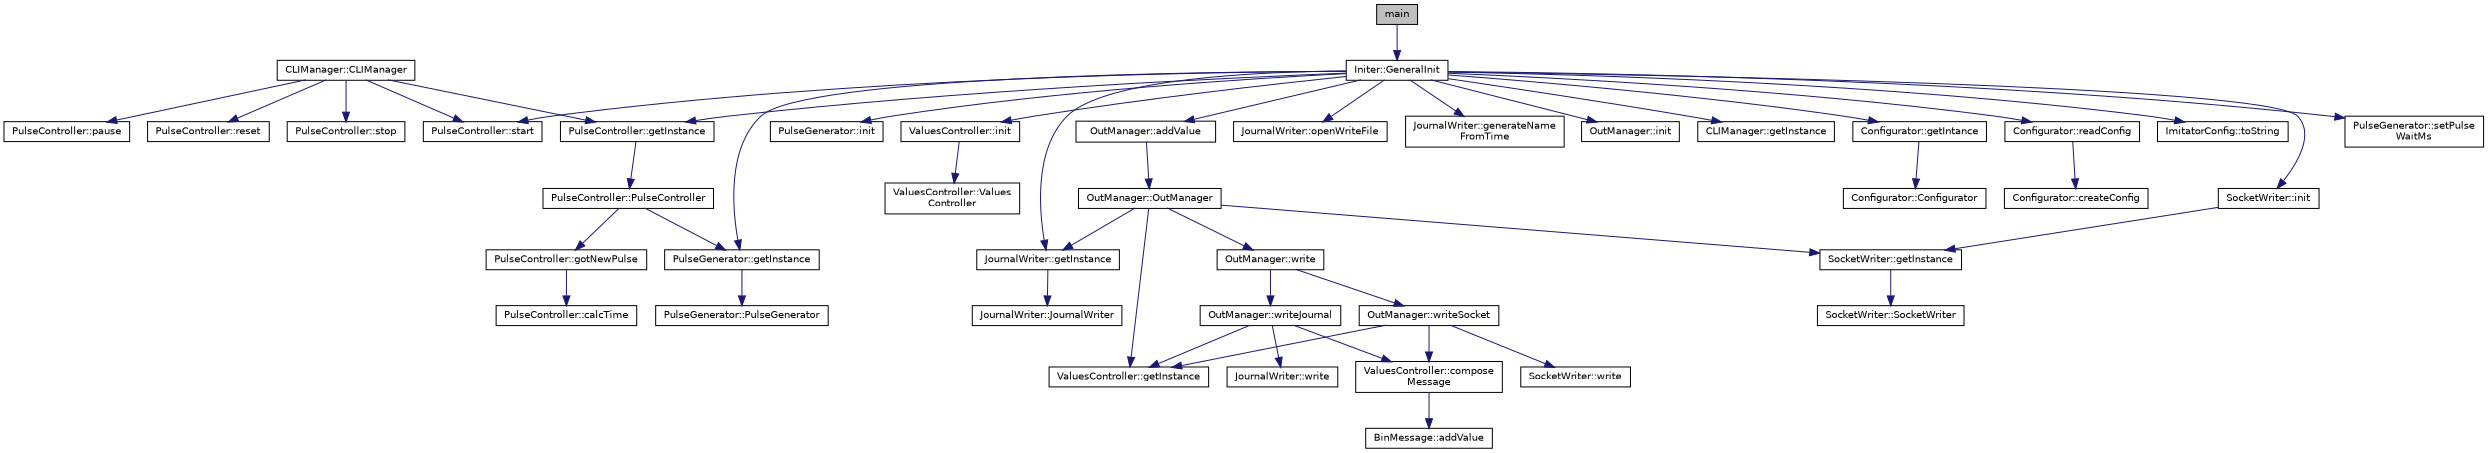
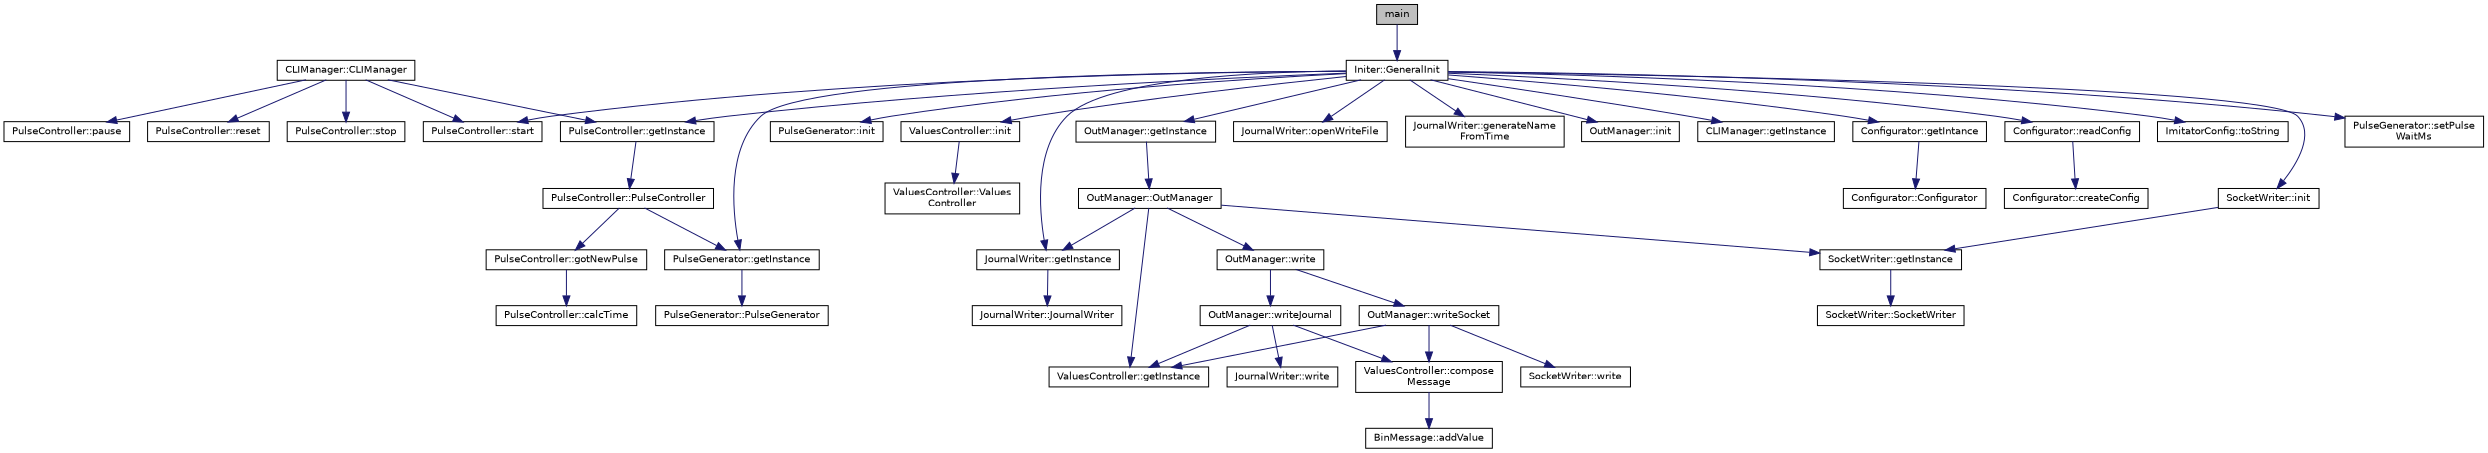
(1146, 132) -> (1146, 132)
